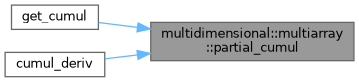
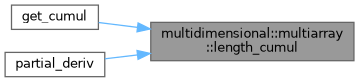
(252, 42) -> (252, 42)
(55, 65) -> (55, 65)
